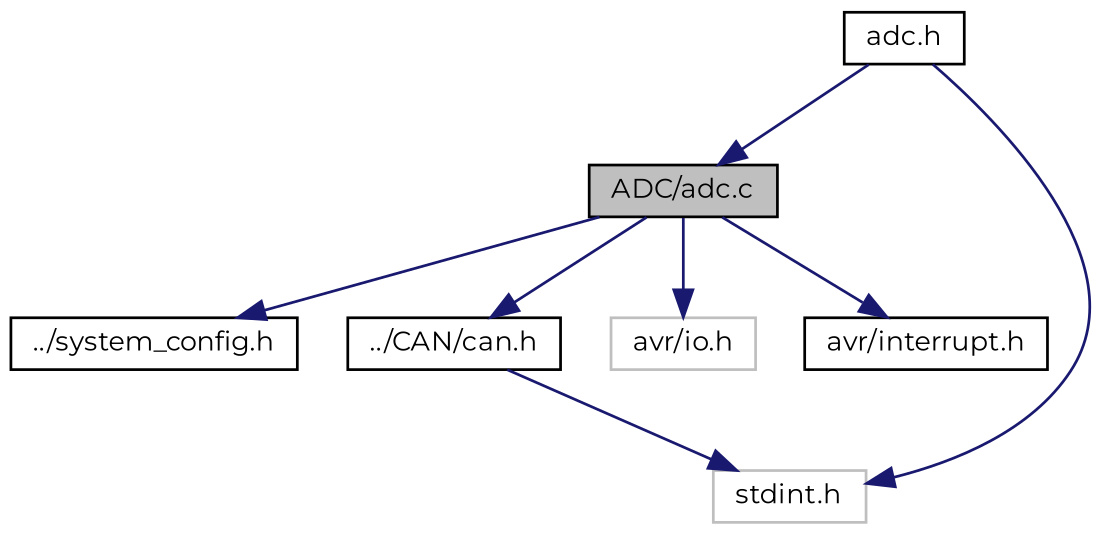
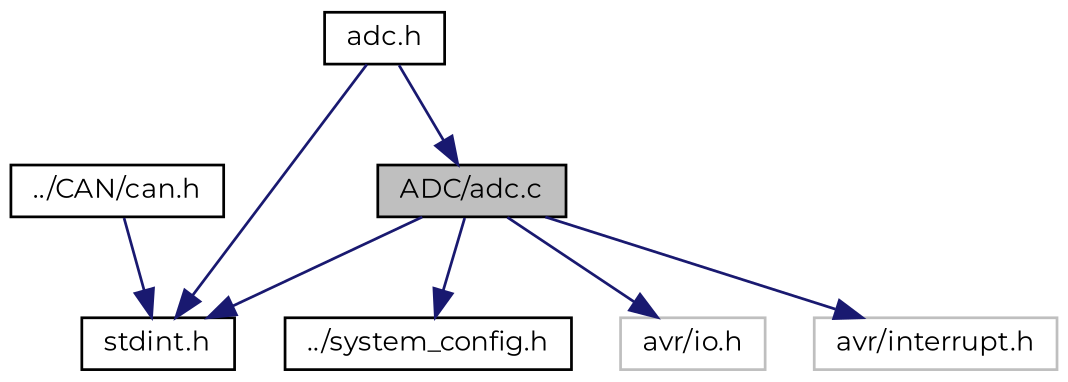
(580, 260) -> (328, 261)
(926, 344) -> (936, 344)
(790, 496) -> (158, 344)
